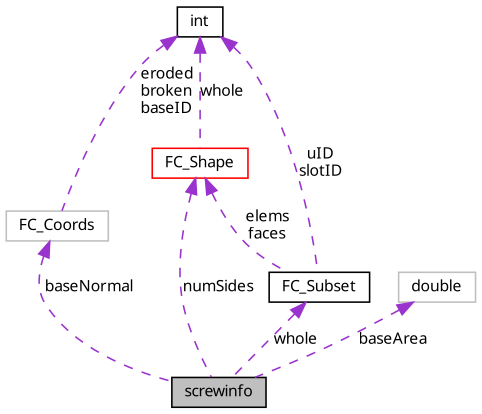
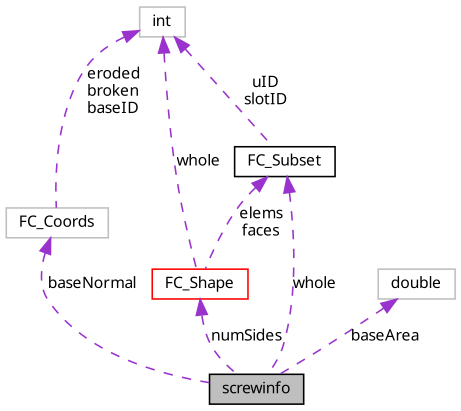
(200, 22) -> (162, 22)
(242, 240) -> (226, 225)
